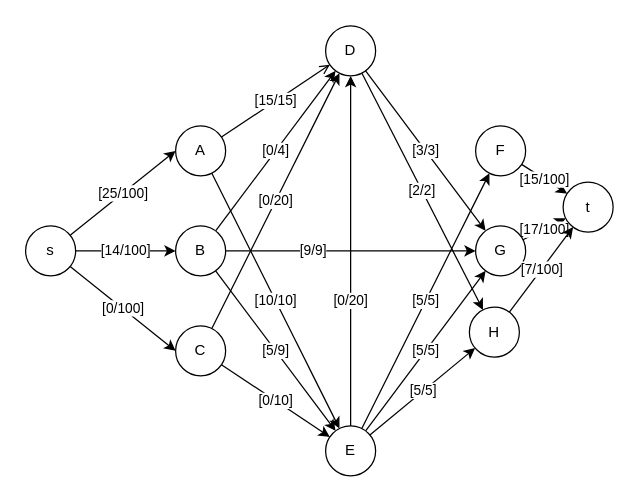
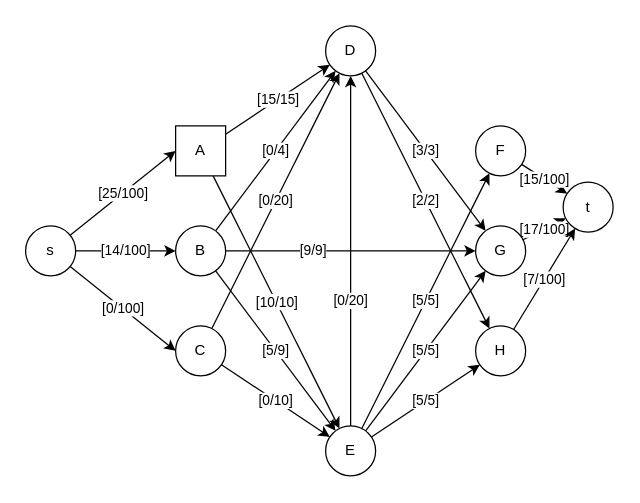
(323, 69) -> (322, 70)
(201, 151) -> (201, 151)
(494, 332) -> (501, 351)
